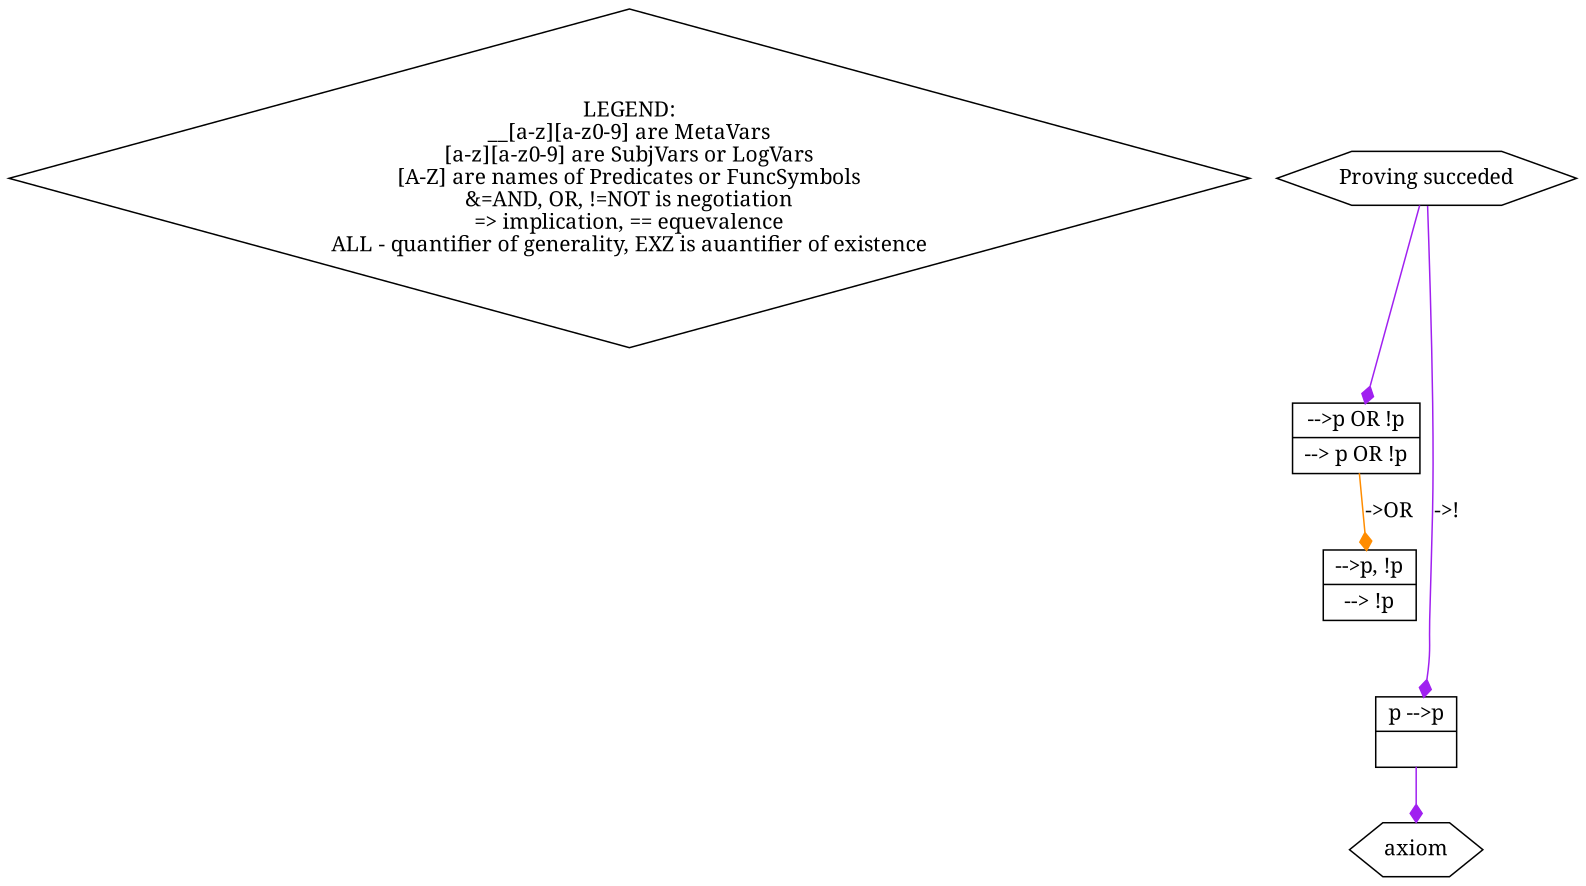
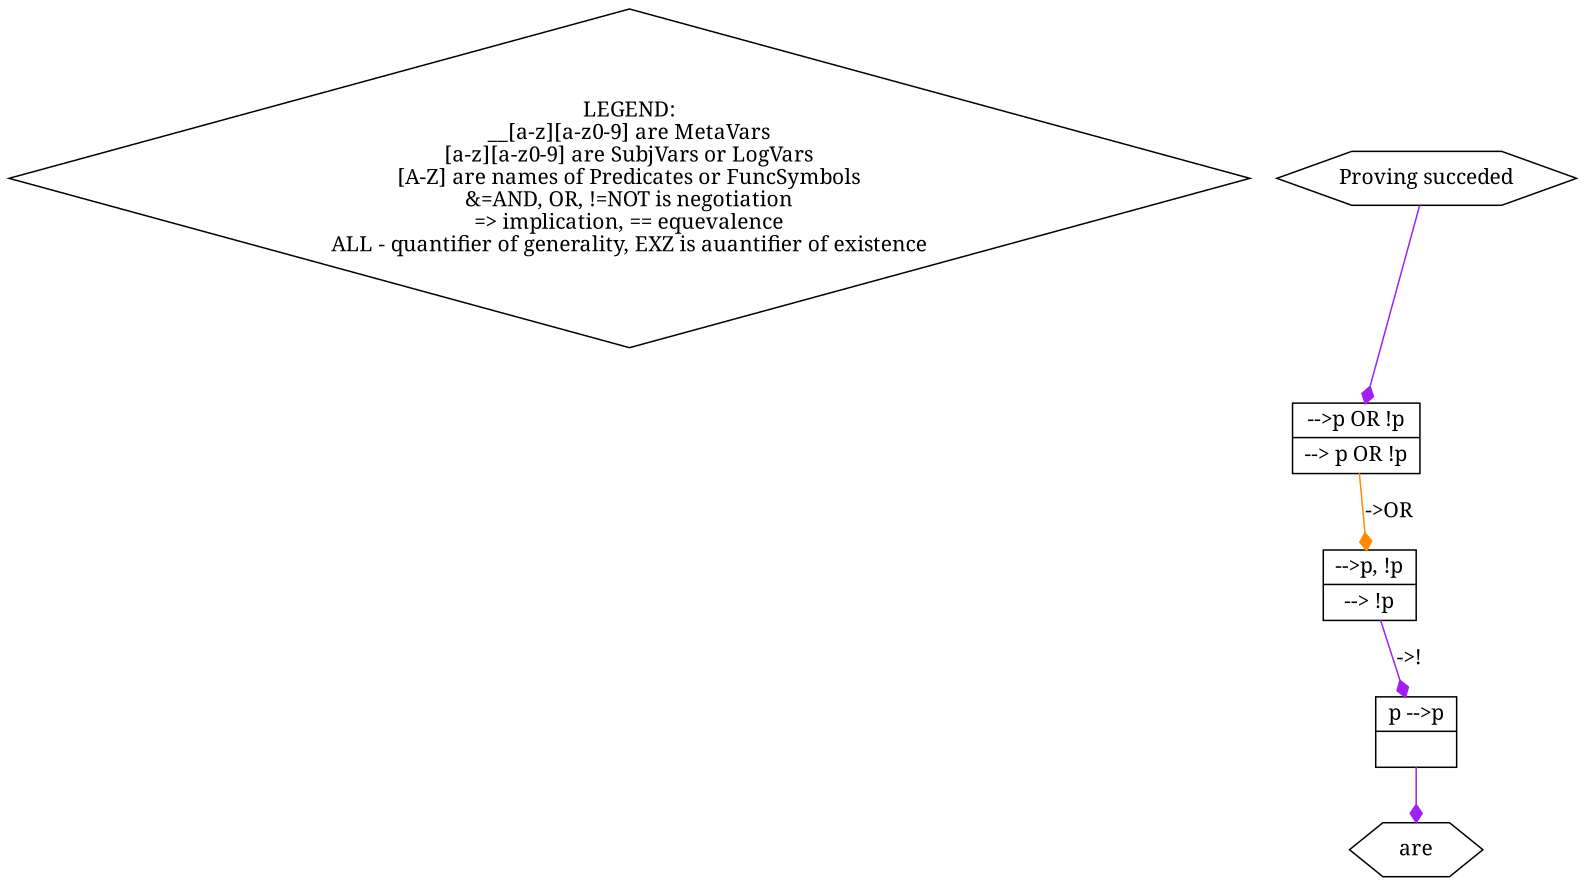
(1433, 443) -> (1390, 650)
(1416, 850) -> (1416, 850)
